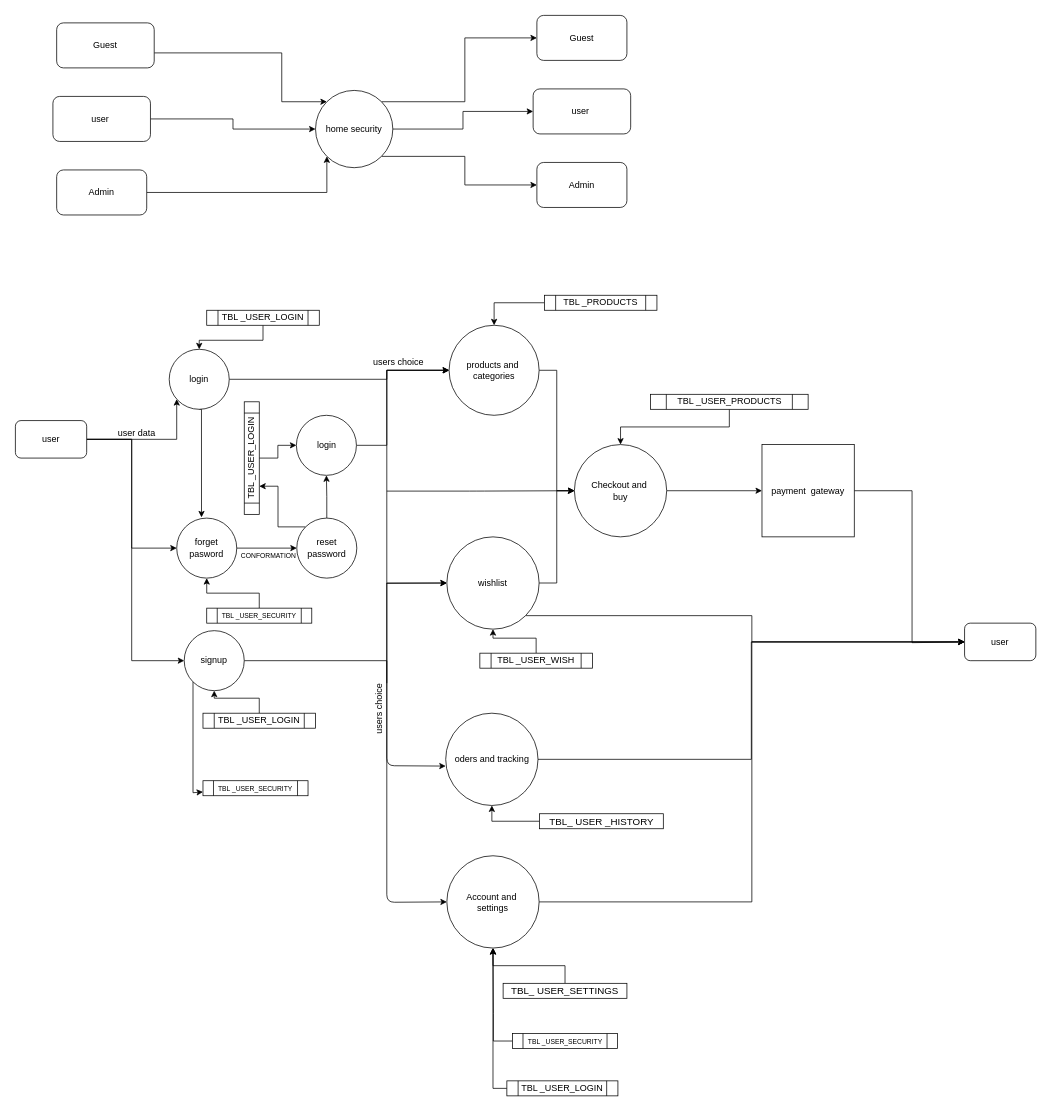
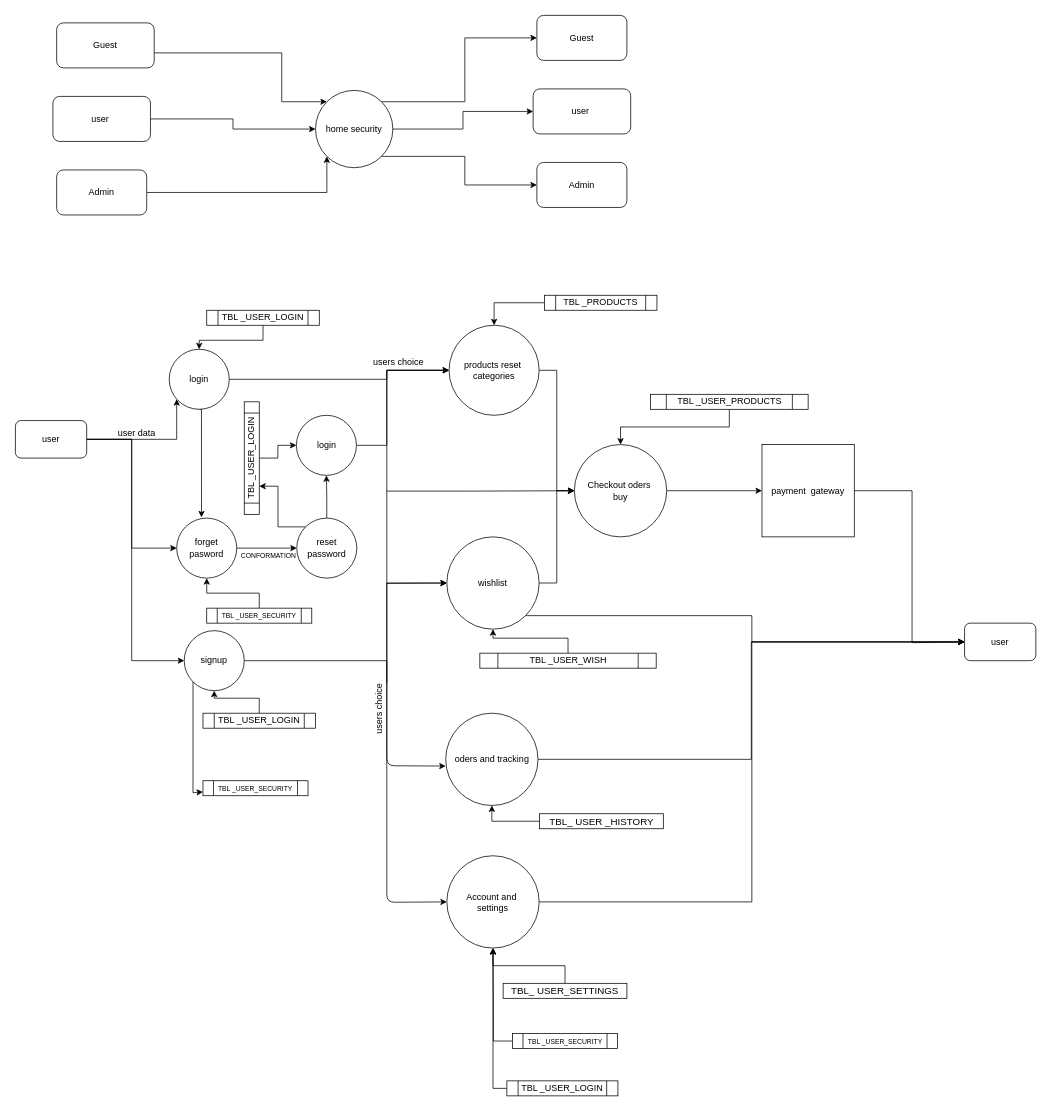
(494, 370) -> (494, 370)
(620, 491) -> (620, 491)
(536, 660) -> (568, 660)
